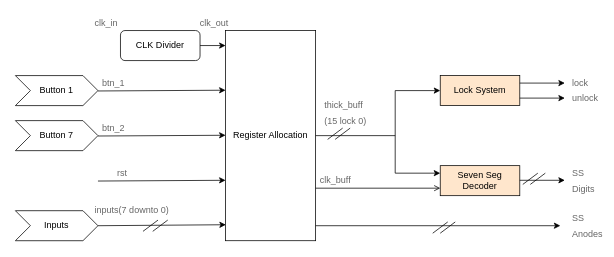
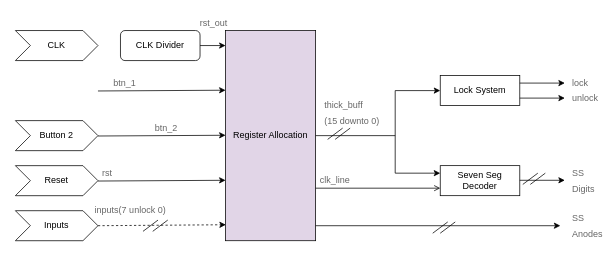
(216, 22) -> (216, 22)
(105, 23) -> none
none -> (57, 45)
(113, 83) -> (124, 83)
(57, 90) -> none
(480, 90) -> (480, 90)
(356, 112) -> (356, 112)
(113, 128) -> (165, 128)
(57, 135) -> (57, 135)
(270, 135) -> (270, 135)
(128, 173) -> (113, 173)
none -> (57, 180)
(333, 180) -> (333, 180)
(480, 180) -> (480, 180)
(134, 210) -> (134, 210)
(156, 225) -> (156, 225)
